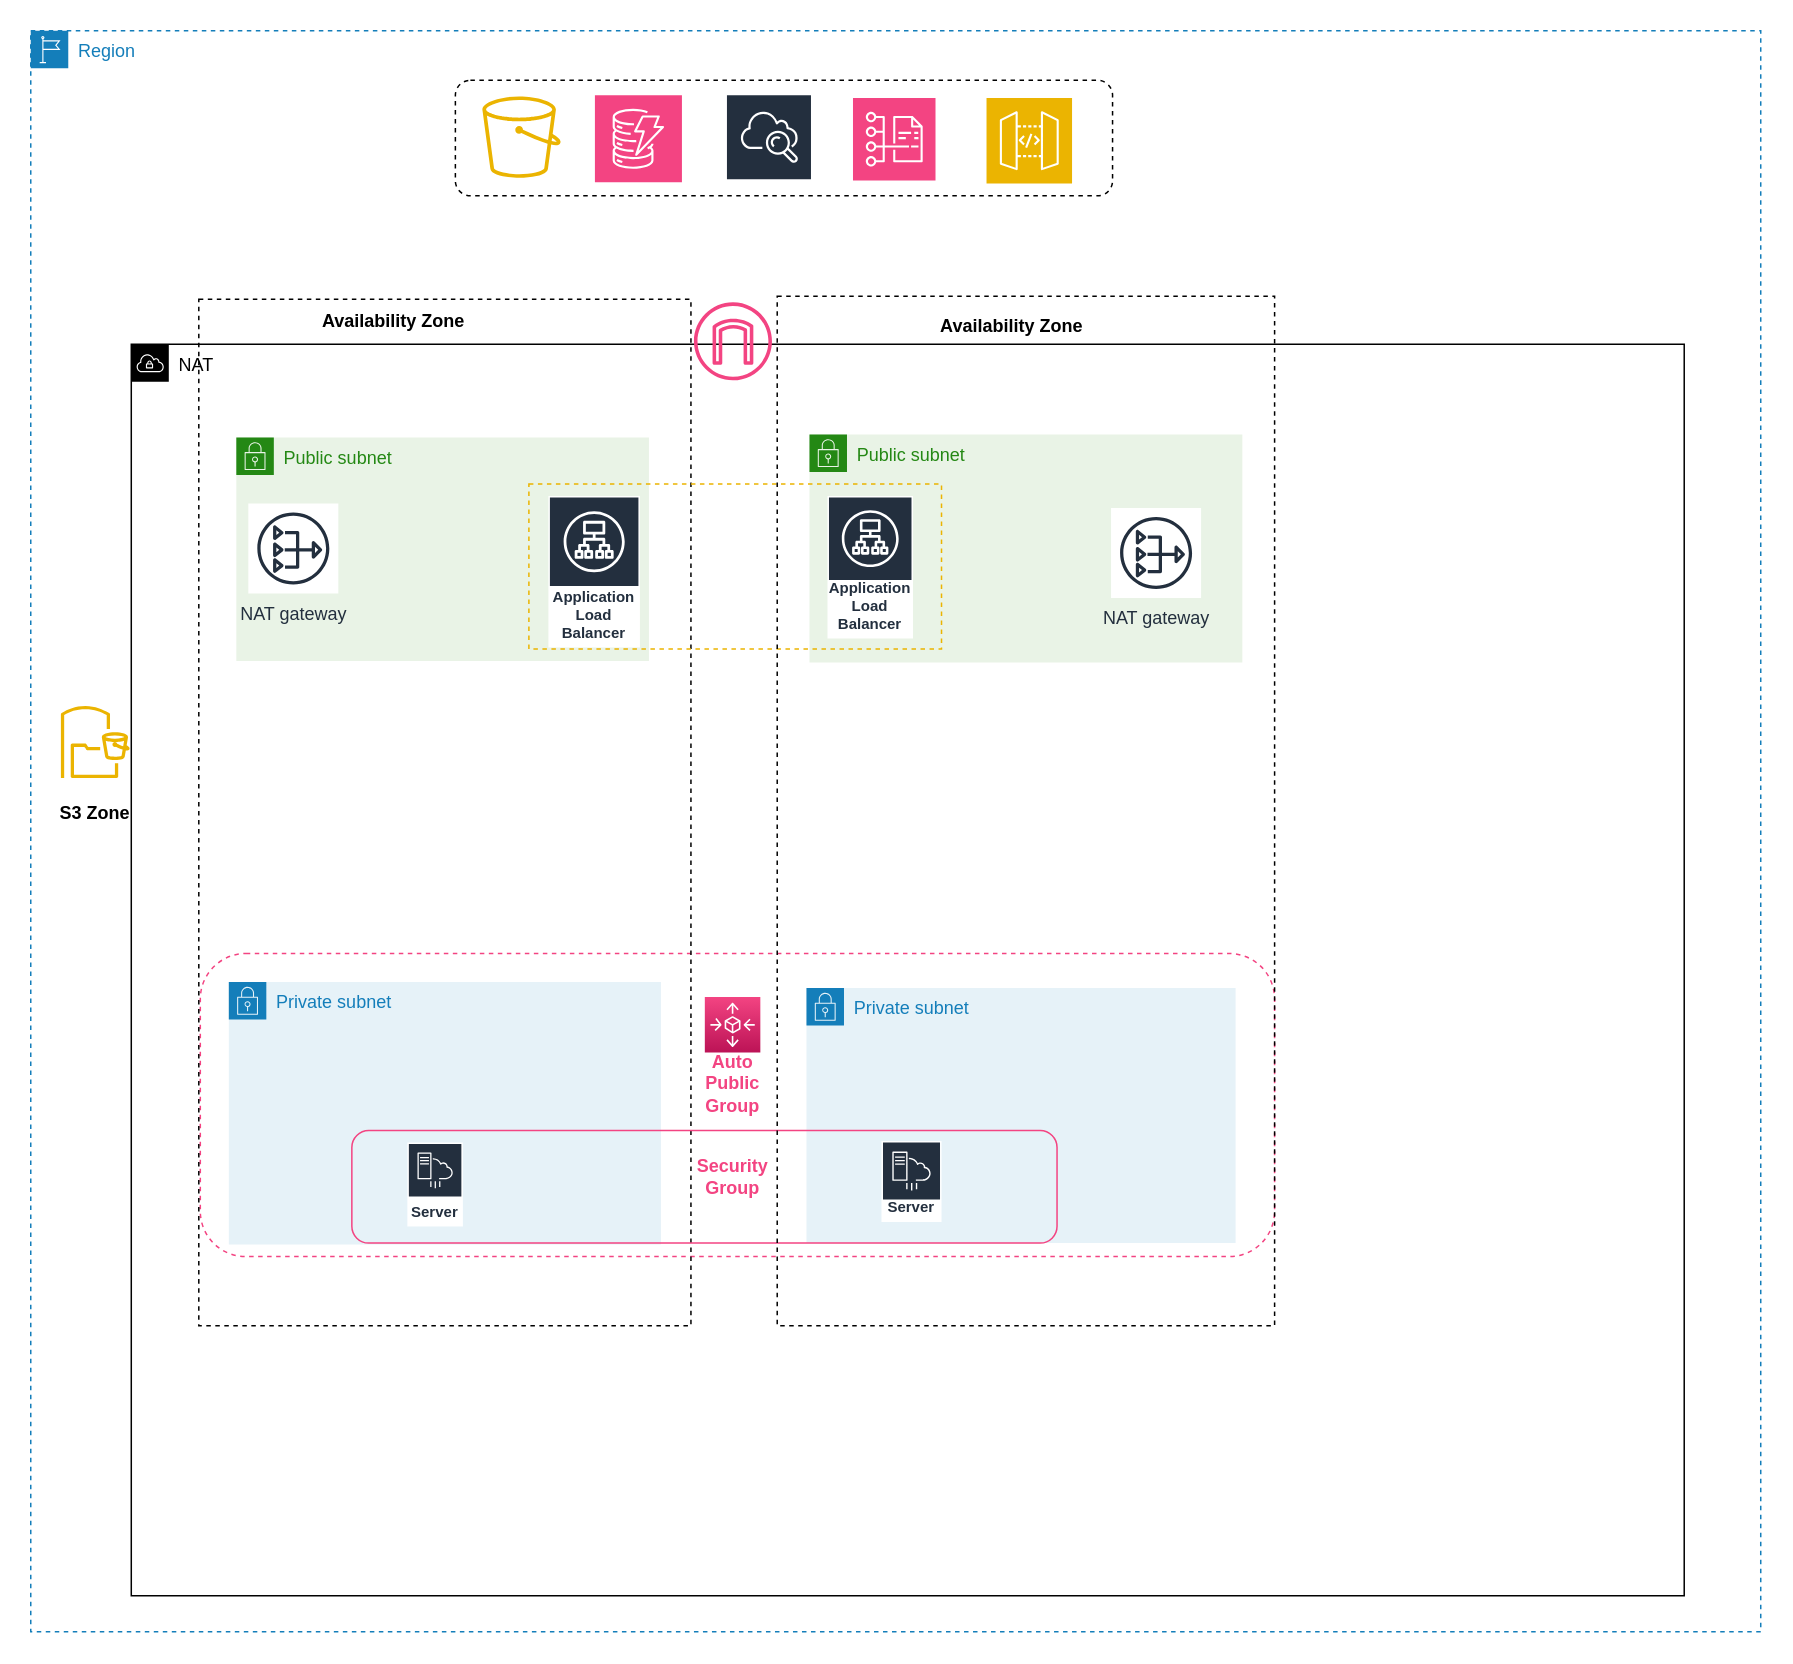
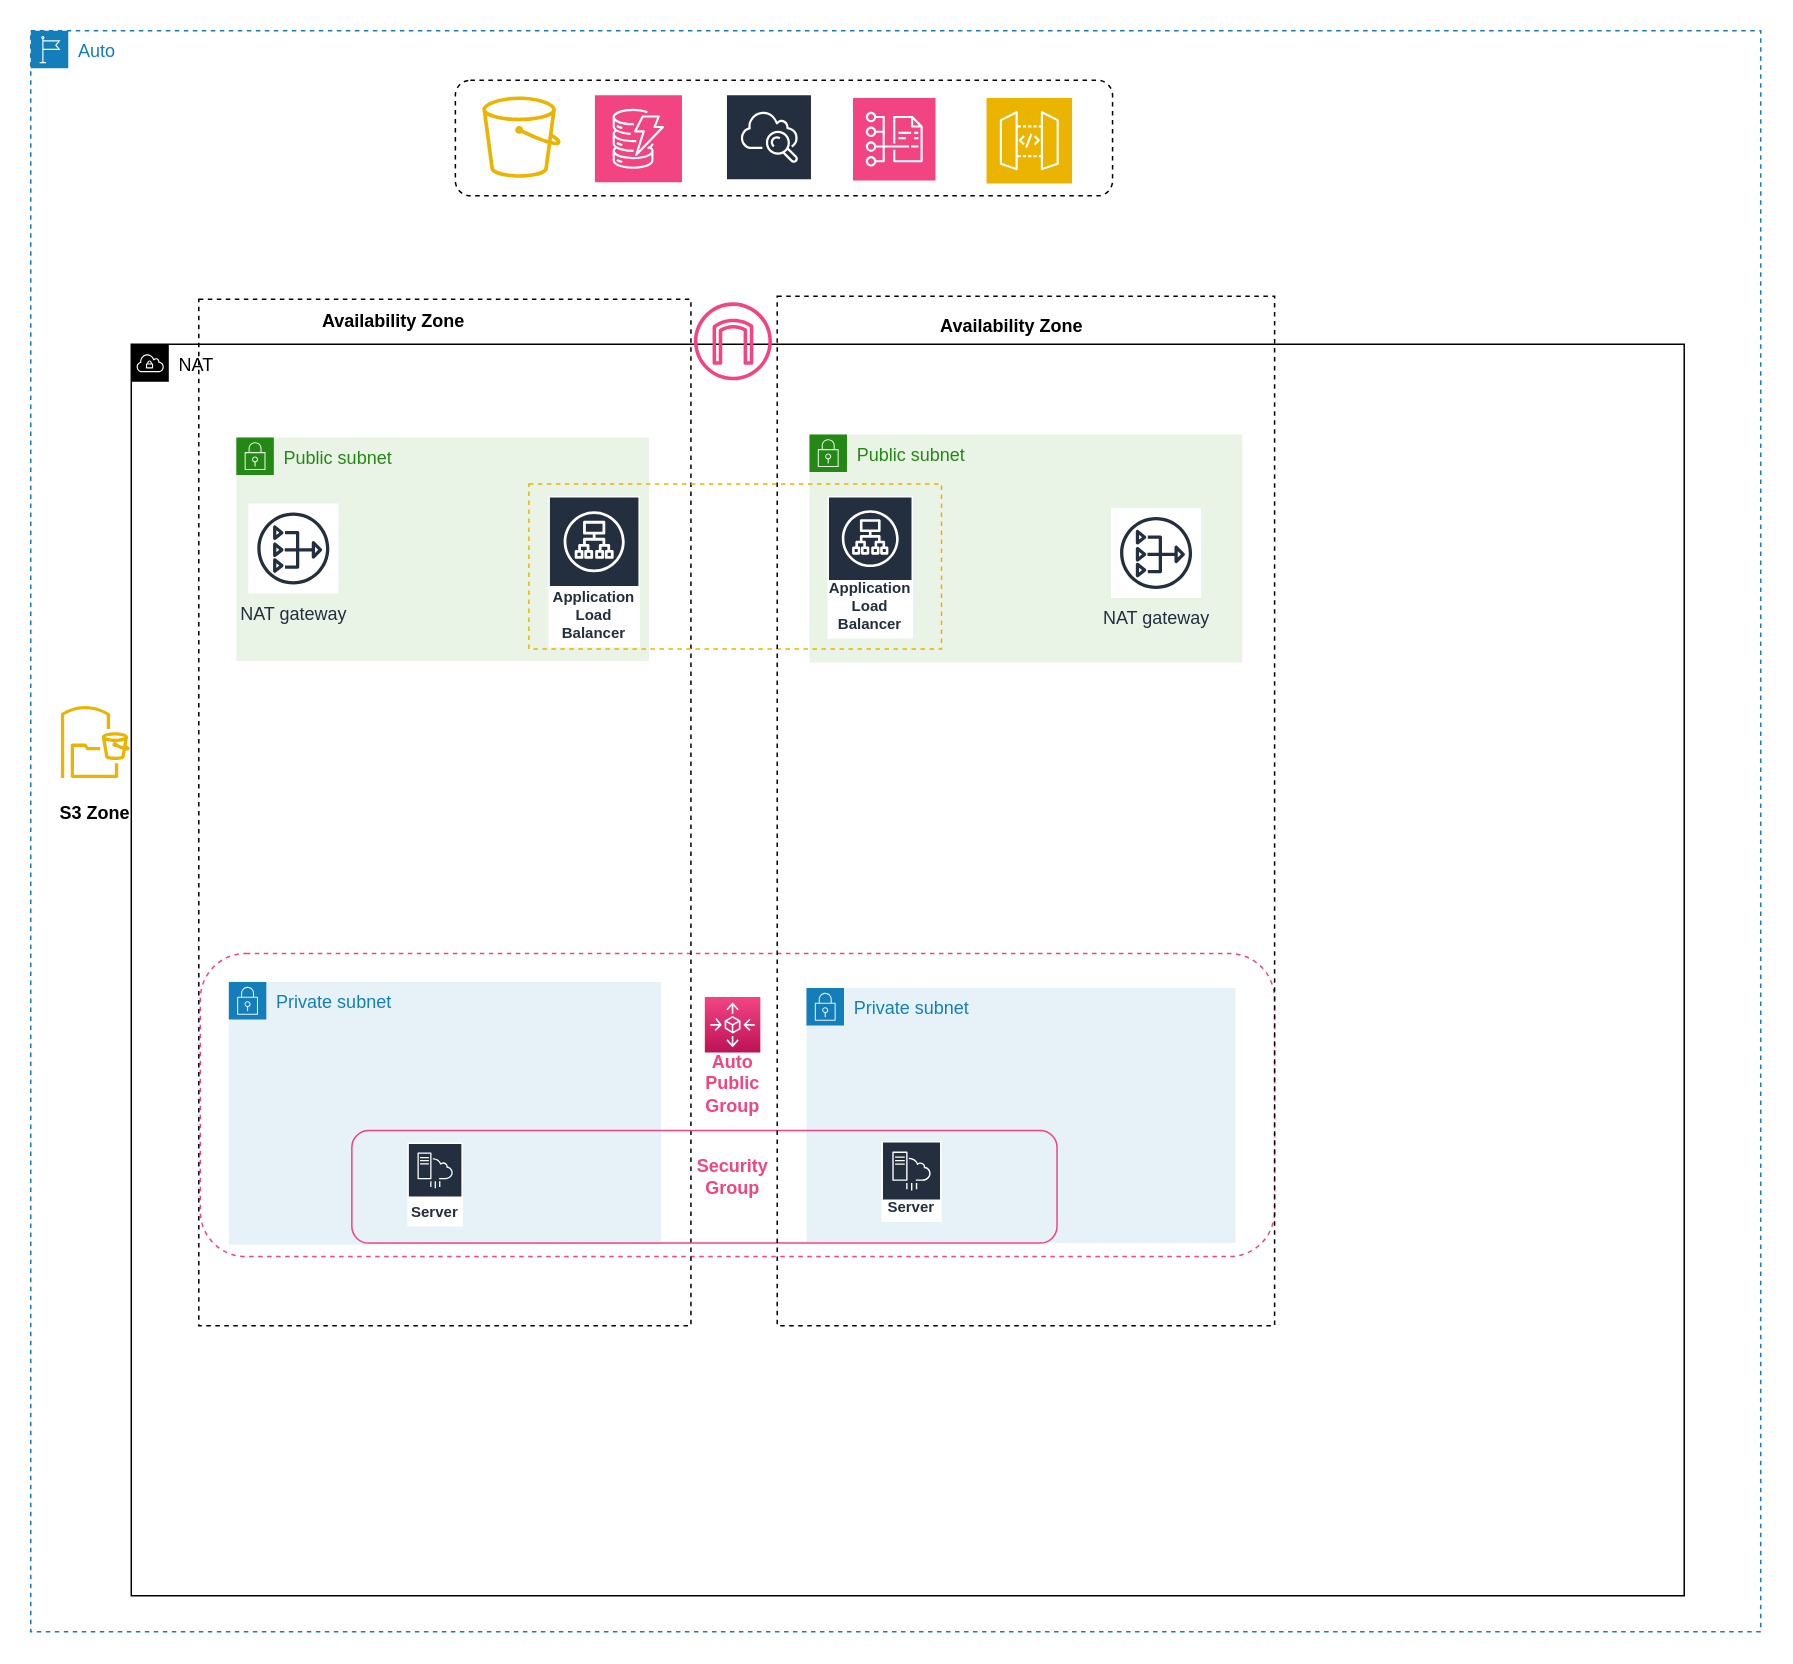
(107, 52) -> (99, 52)
